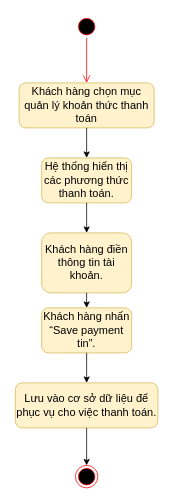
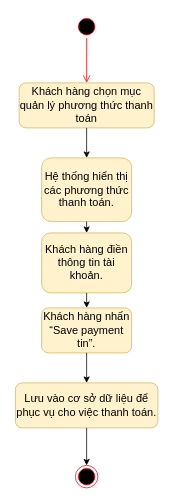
(87, 105) -> (87, 105)
(87, 180) -> (87, 190)
